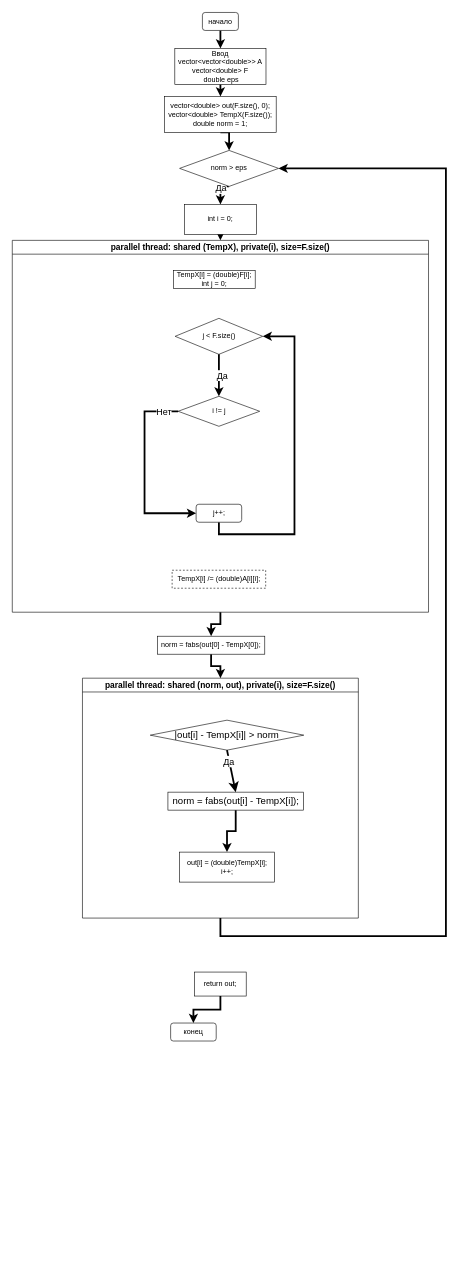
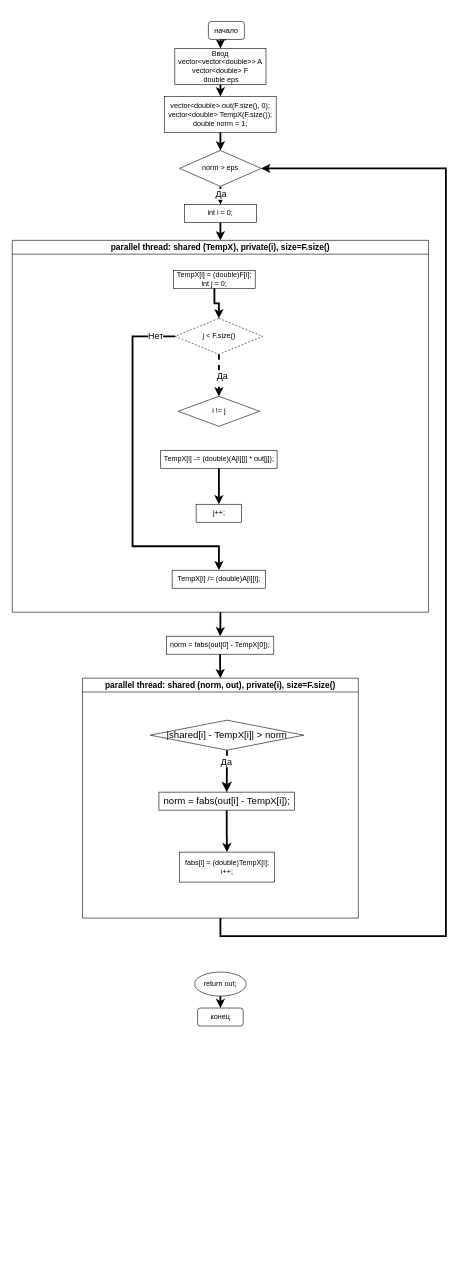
(221, 21) -> (227, 30)
(229, 168) -> (221, 168)
(221, 219) -> (221, 213)
none -> (215, 301)
(219, 336) -> (219, 336)
(219, 359) -> (219, 359)
none -> (219, 459)
(295, 466) -> none
(145, 468) -> none
none -> (133, 471)
none -> (219, 483)
(219, 513) -> (219, 513)
(219, 579) -> (219, 579)
(211, 645) -> (220, 645)
(227, 735) -> (227, 735)
(236, 801) -> (227, 801)
(227, 867) -> (227, 867)
(221, 984) -> (221, 984)
(194, 1032) -> (221, 1017)
